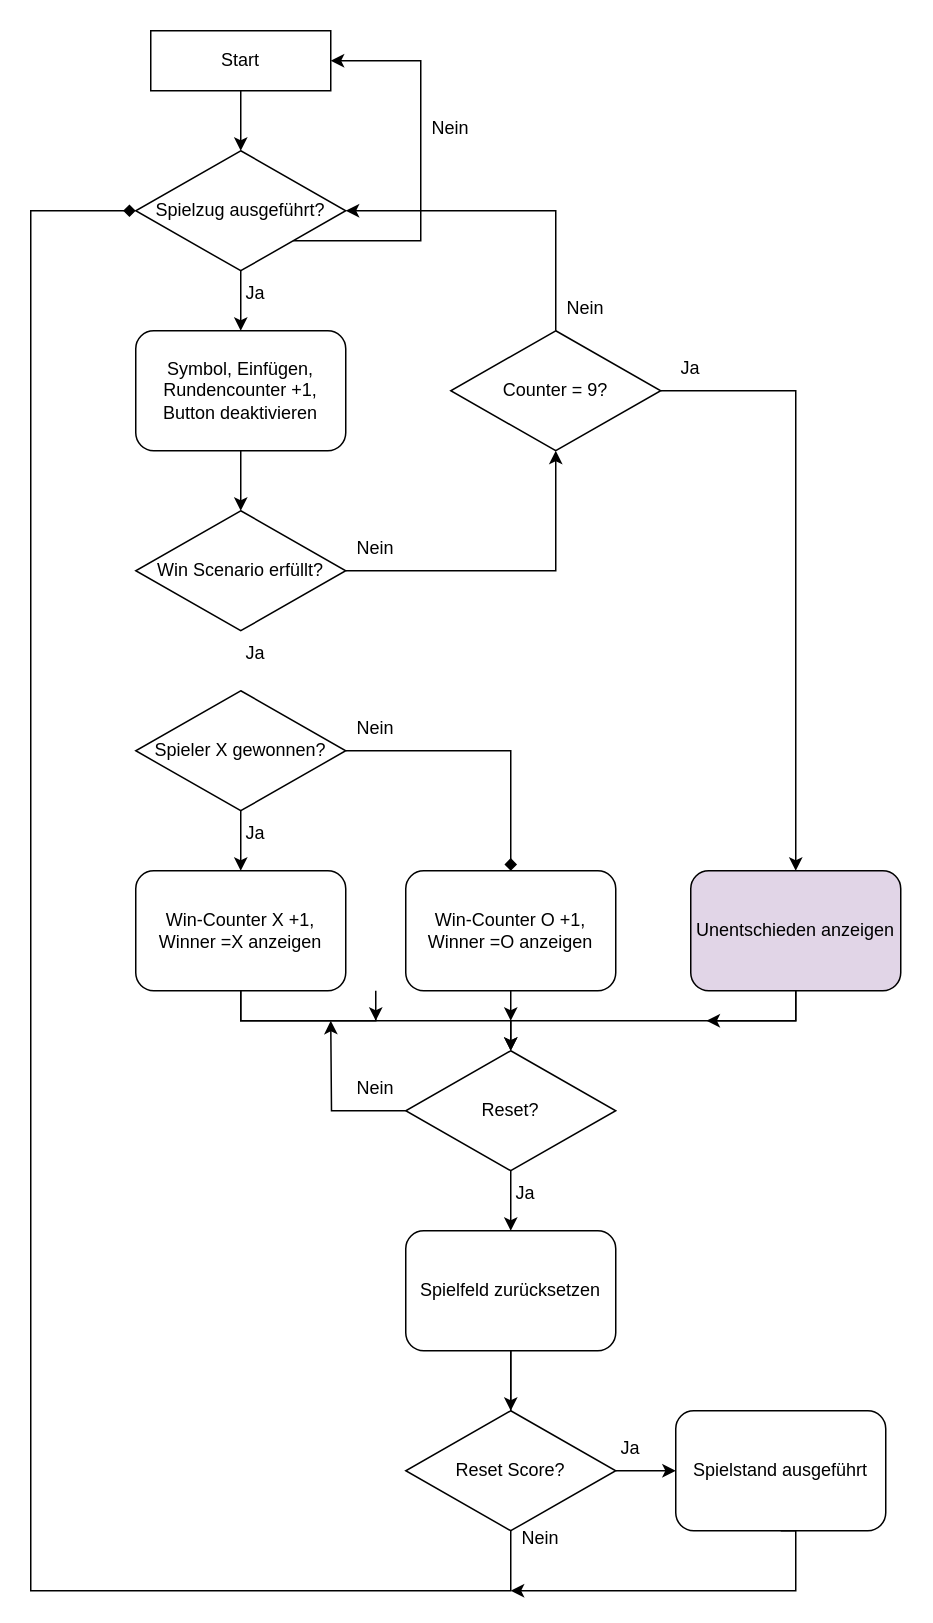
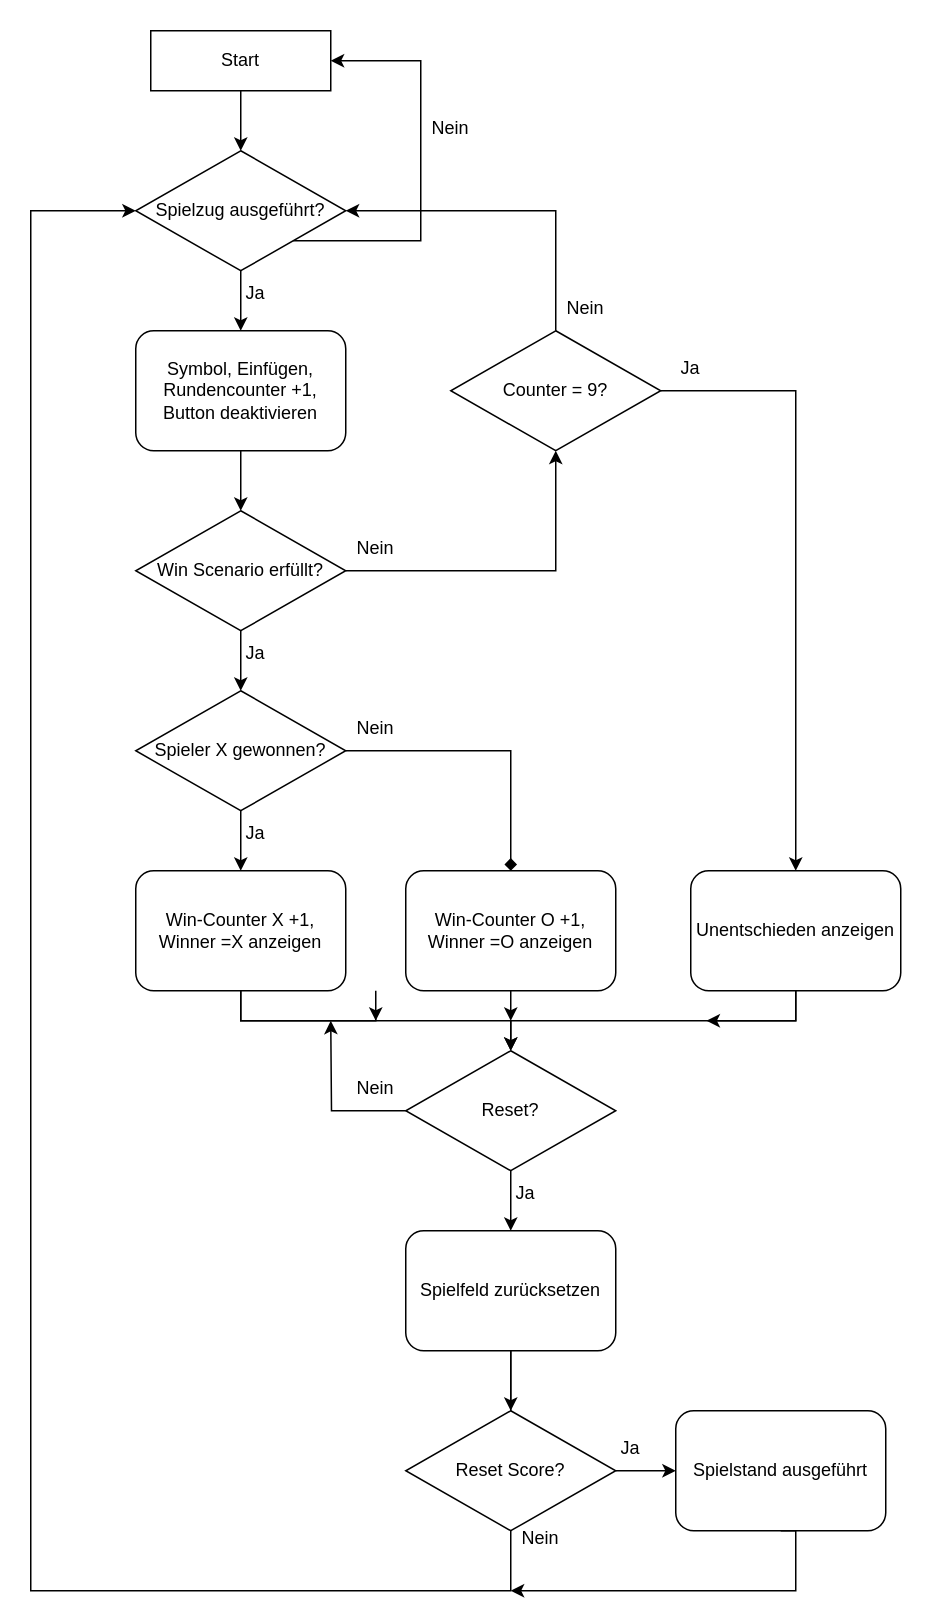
(123, 211) -> (124, 211)
none -> (241, 656)
(796, 931) -> (796, 931)
